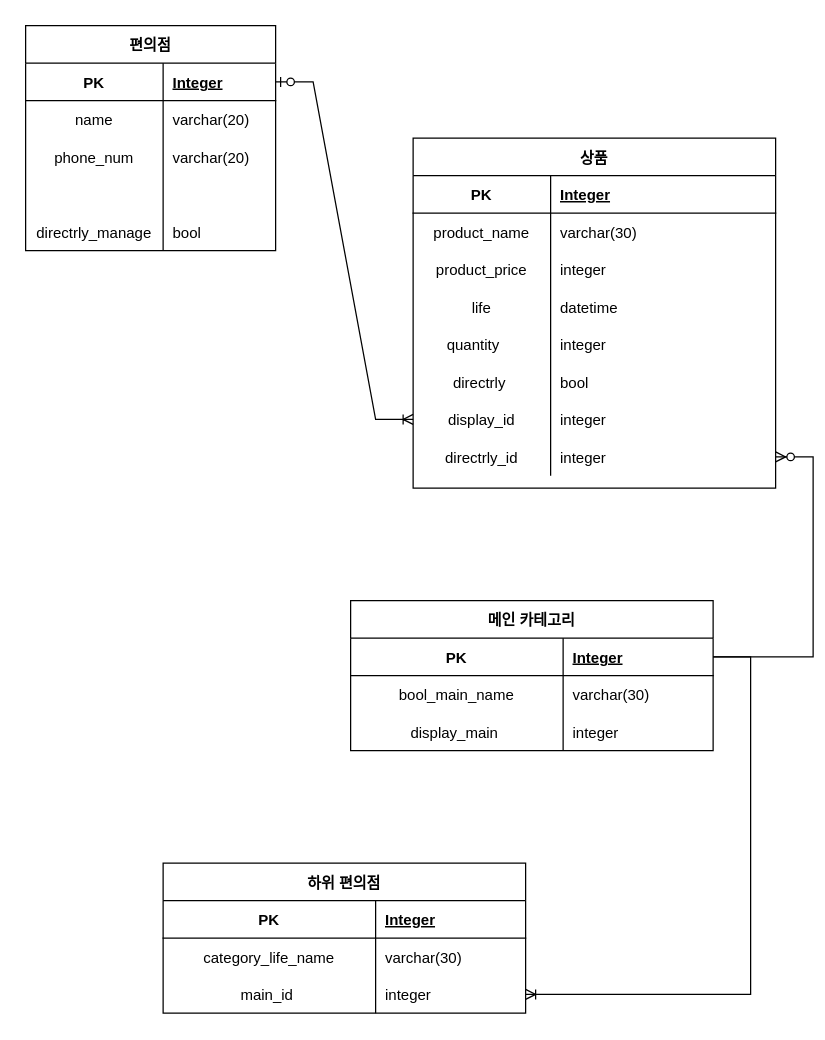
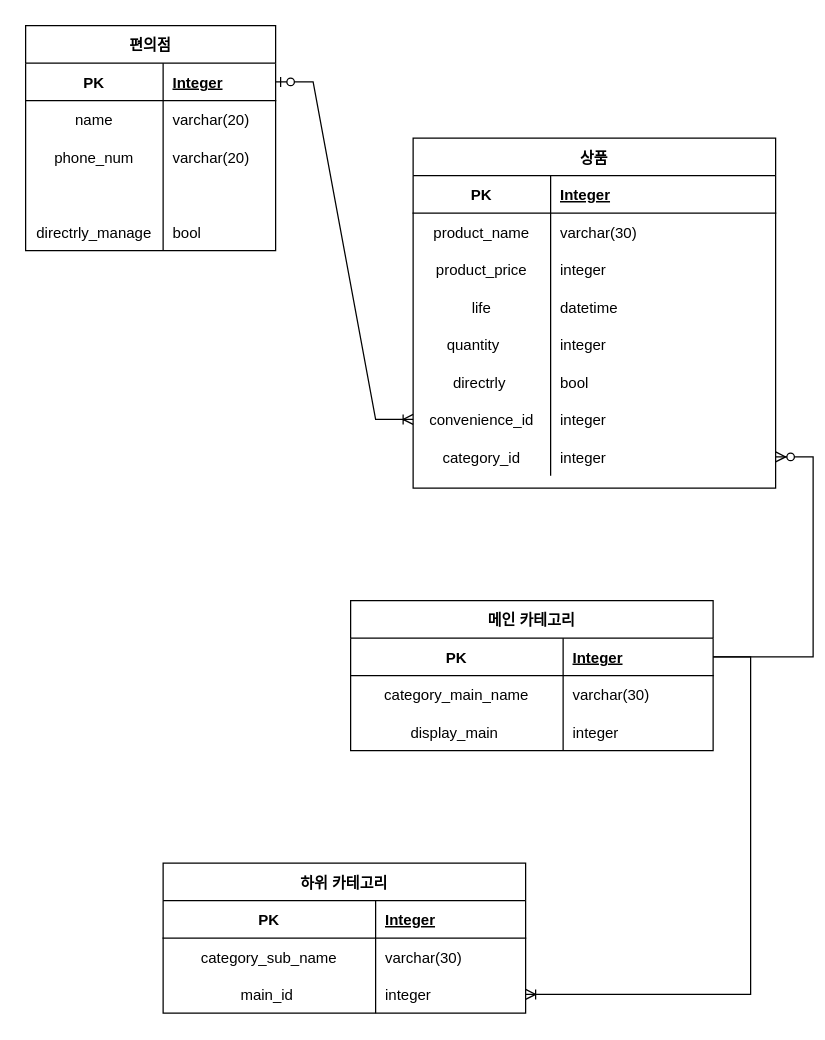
(481, 420) -> (481, 420)
(481, 458) -> (481, 458)
(456, 695) -> (456, 695)
(344, 883) -> (344, 883)
(269, 958) -> (269, 958)
